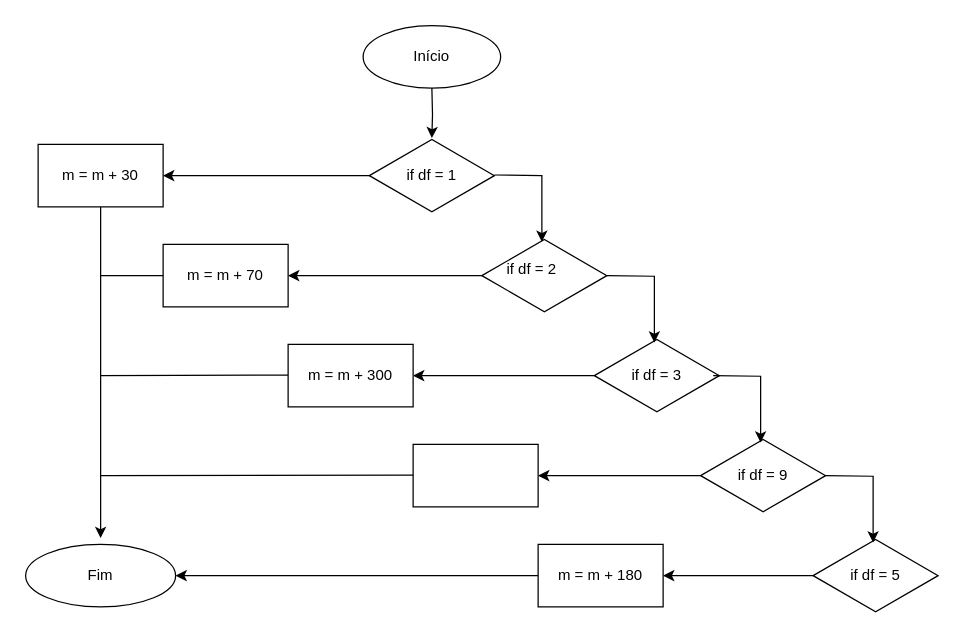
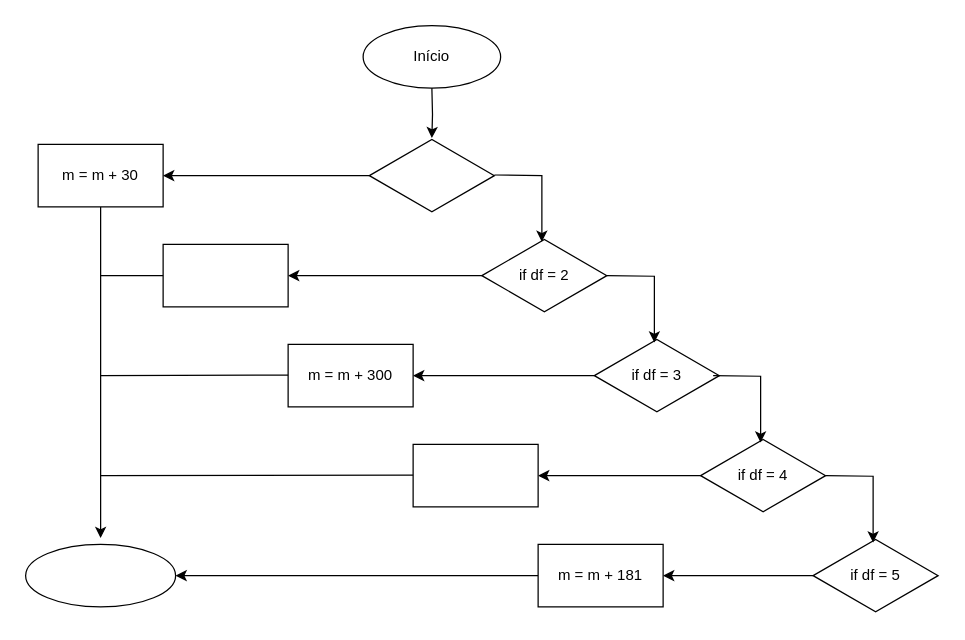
(432, 176) -> none
(532, 269) -> (544, 276)
(226, 276) -> none
(763, 476) -> (763, 476)
(101, 576) -> none
(601, 576) -> (601, 576)
